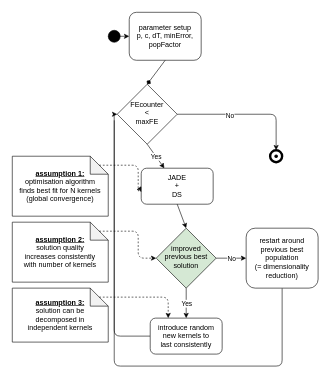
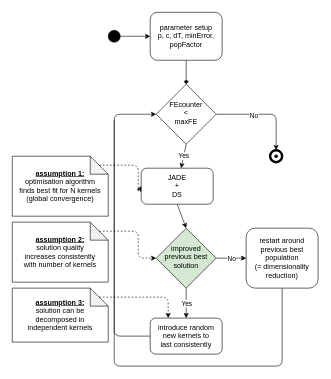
(165, 36) -> (186, 36)
(147, 114) -> (186, 114)
